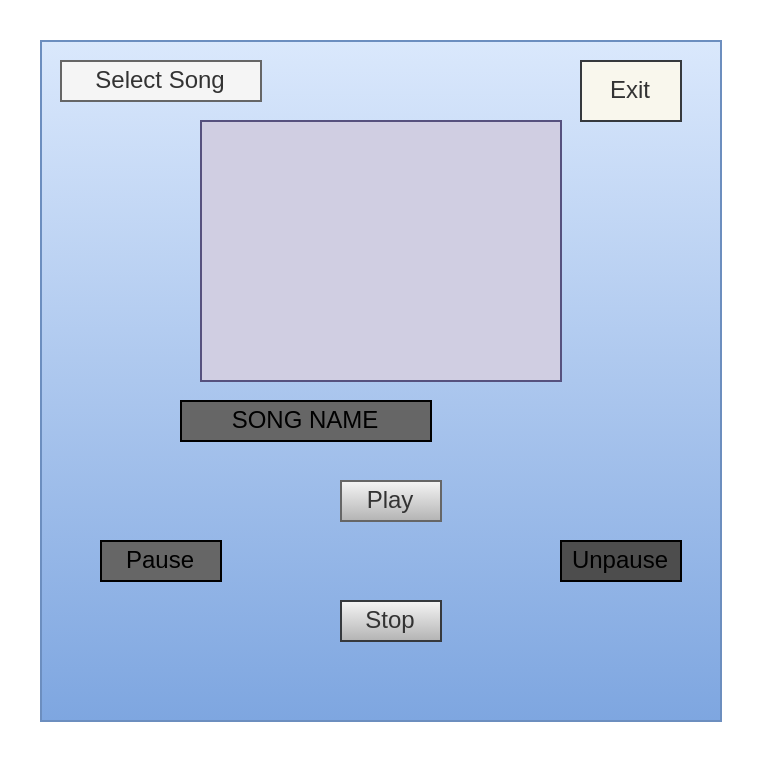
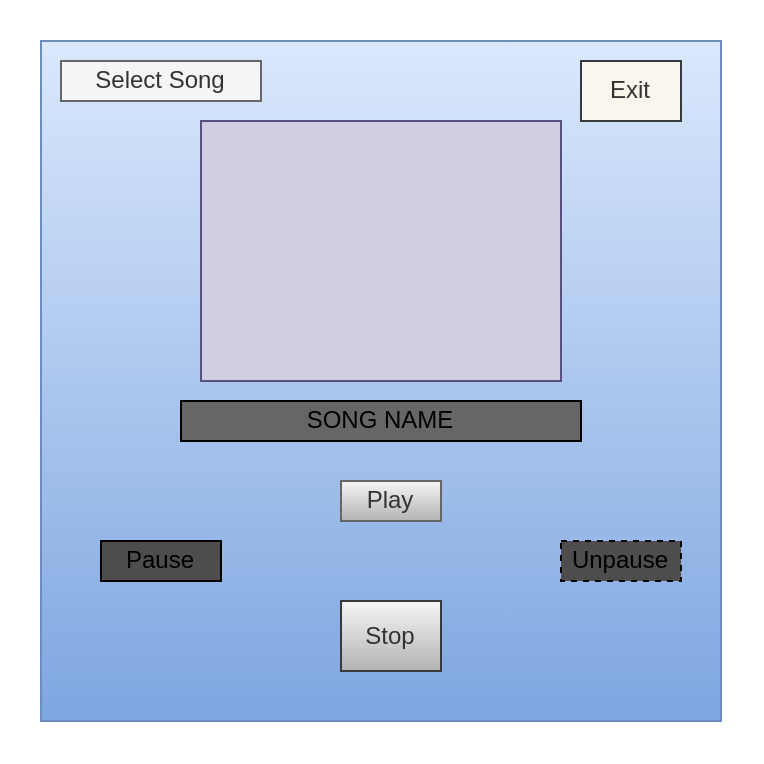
(306, 421) -> (381, 421)
(161, 561) -> (161, 561)
(621, 561) -> (621, 561)
(391, 621) -> (391, 636)
